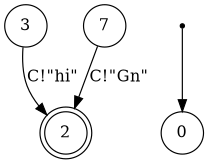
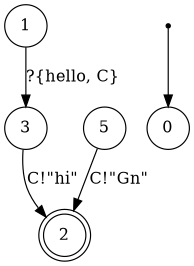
none -> (26, 26)
(105, 26) -> (105, 128)
